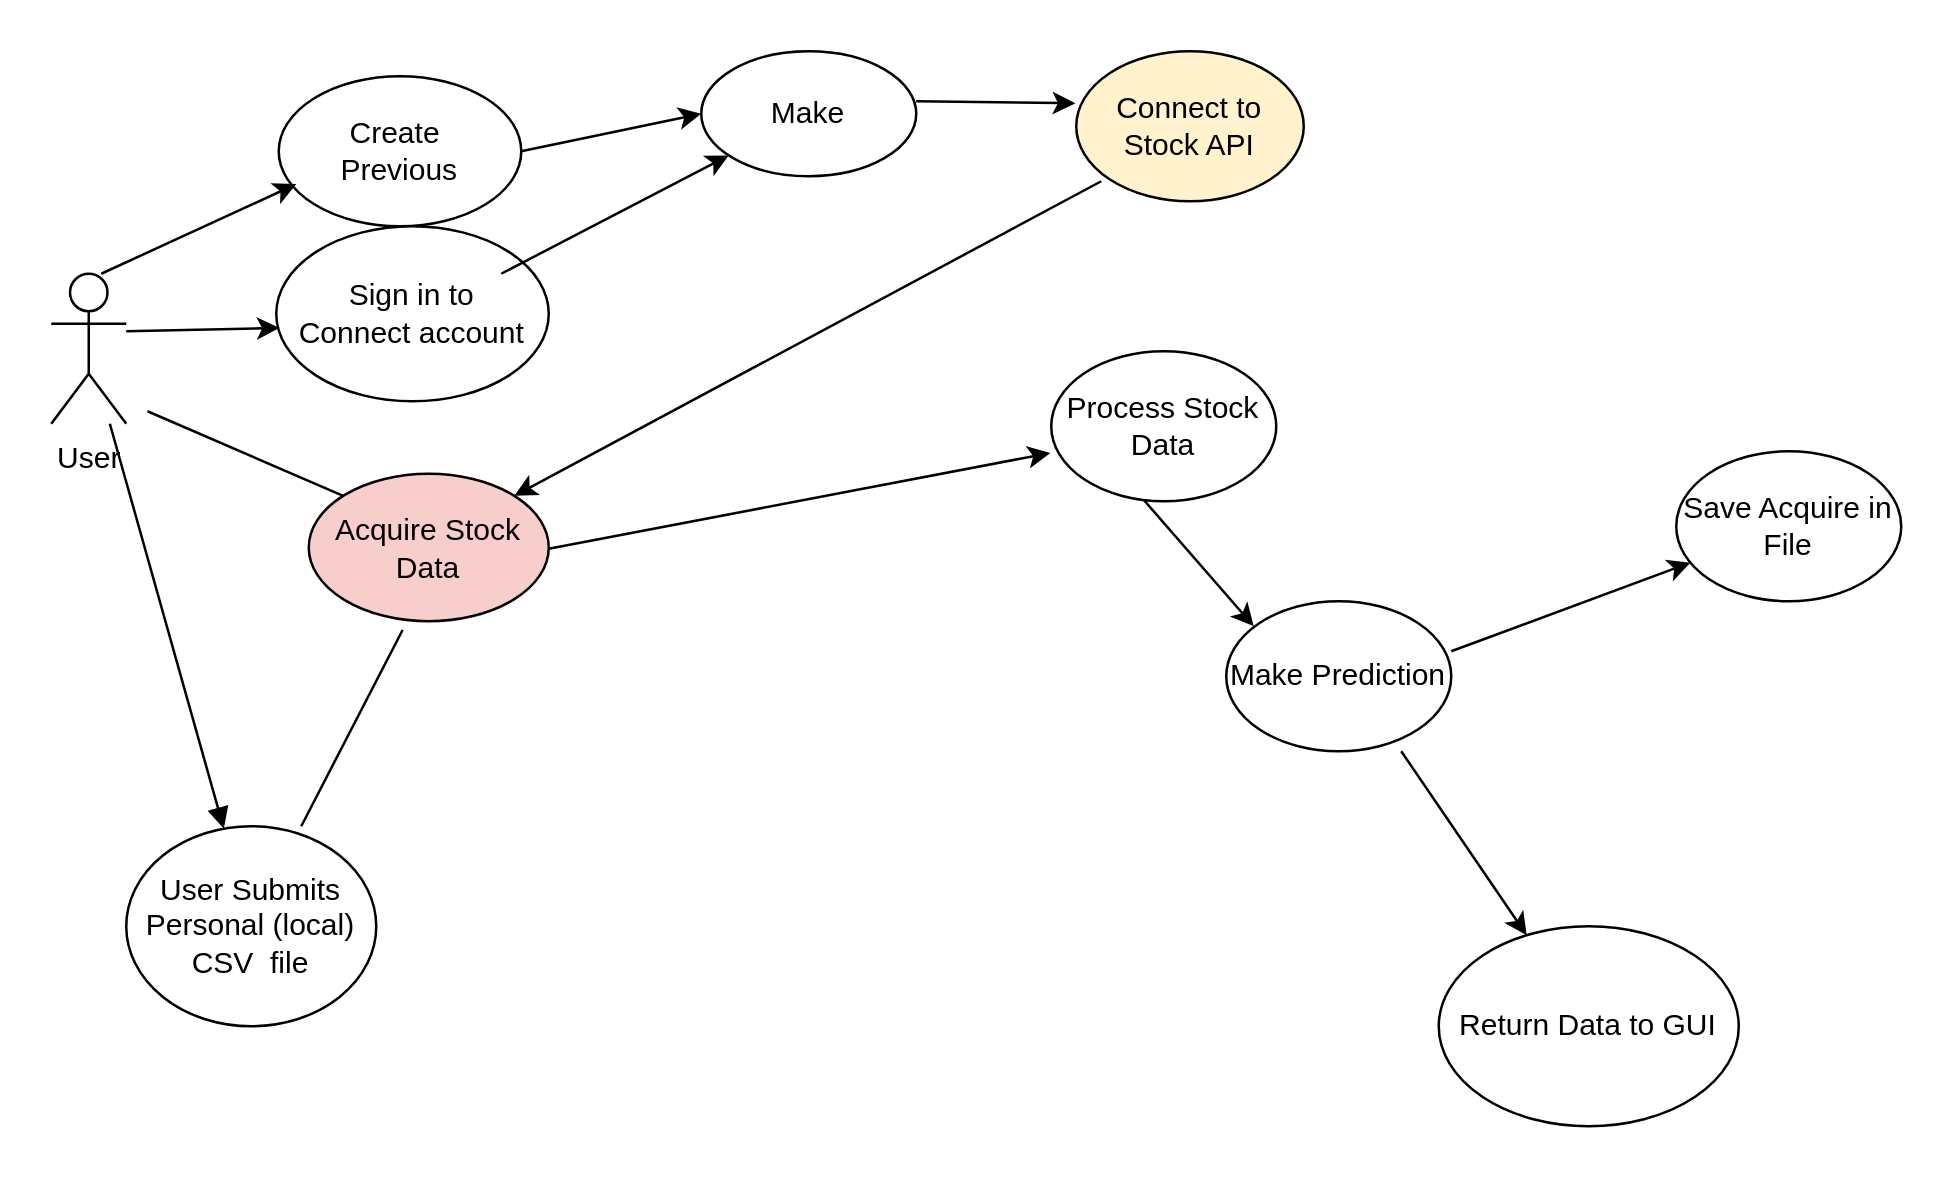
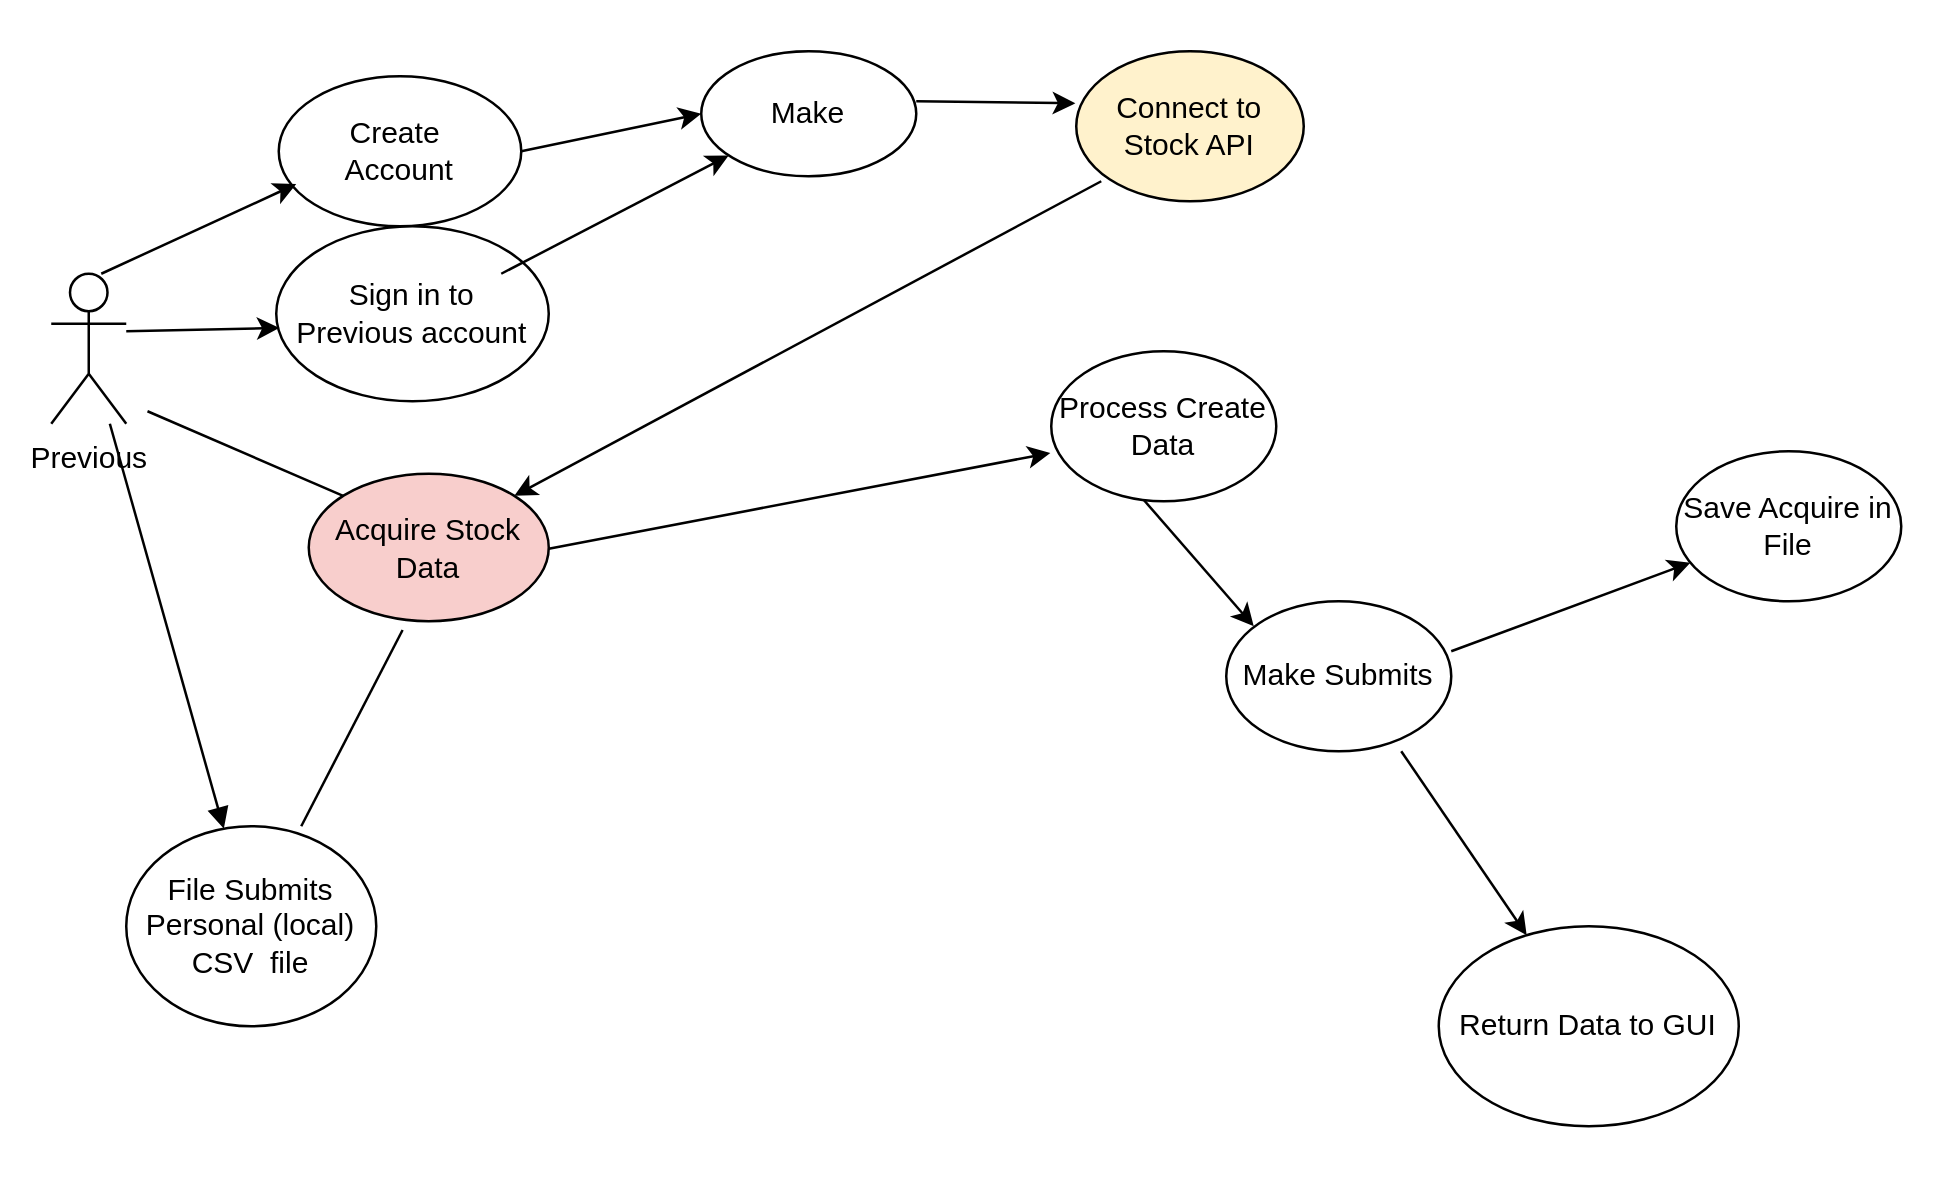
(400, 151) -> (400, 151)
(413, 314) -> (413, 314)
(1164, 426) -> (1164, 426)
(90, 459) -> (90, 459)
(1339, 676) -> (1339, 676)
(251, 926) -> (251, 926)
